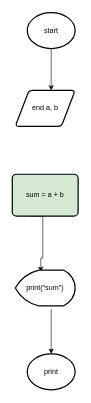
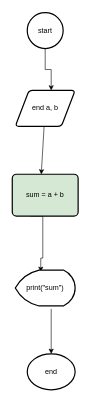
(51, 30) -> (45, 30)
none -> (44, 136)
(51, 372) -> (51, 372)
